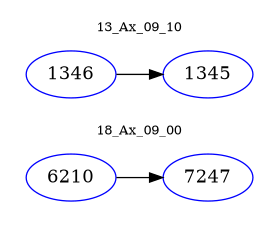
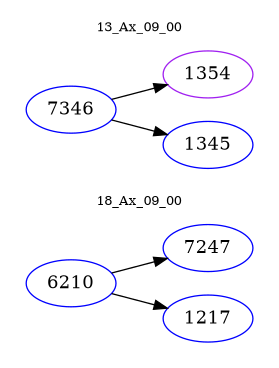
(140, 28) -> (140, 28)
(71, 74) -> (71, 110)
none -> (208, 74)
none -> (208, 319)
